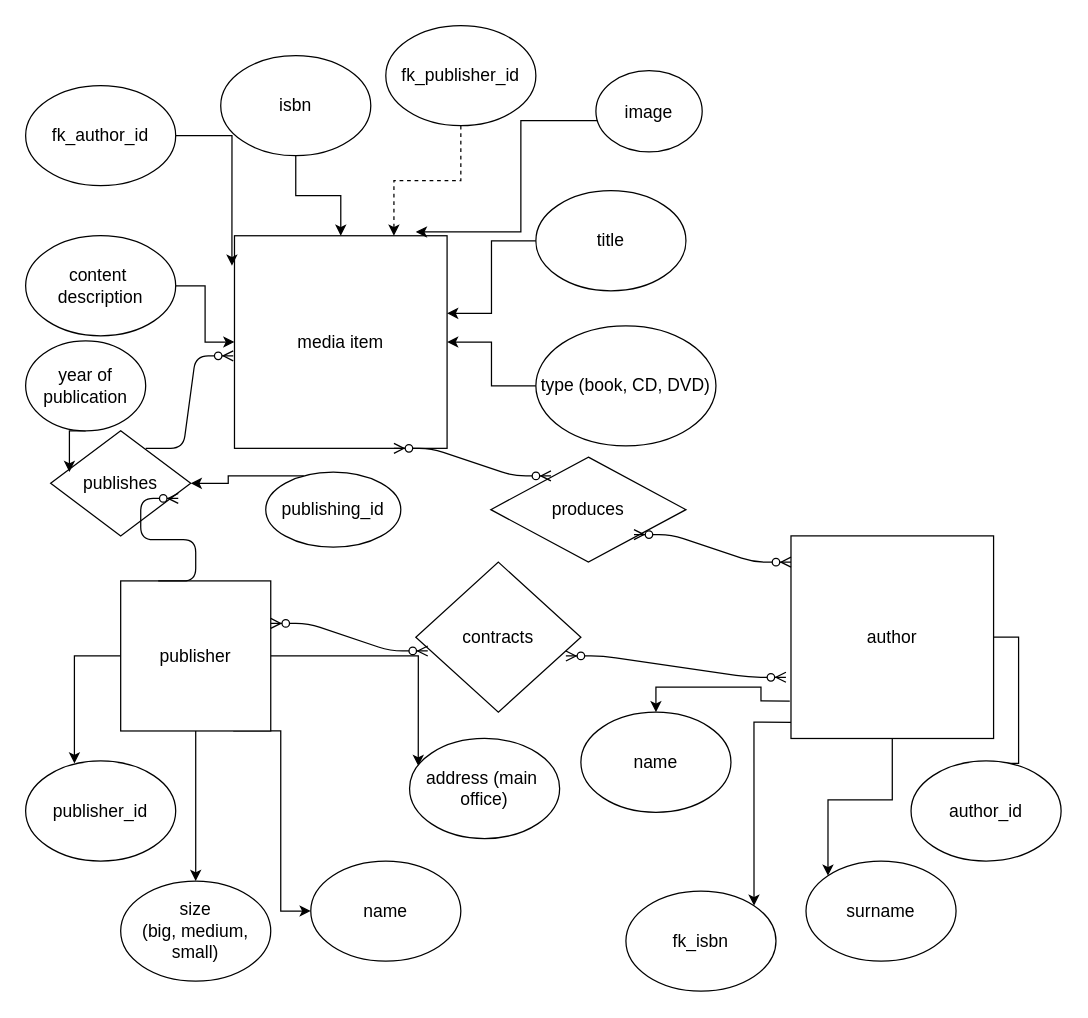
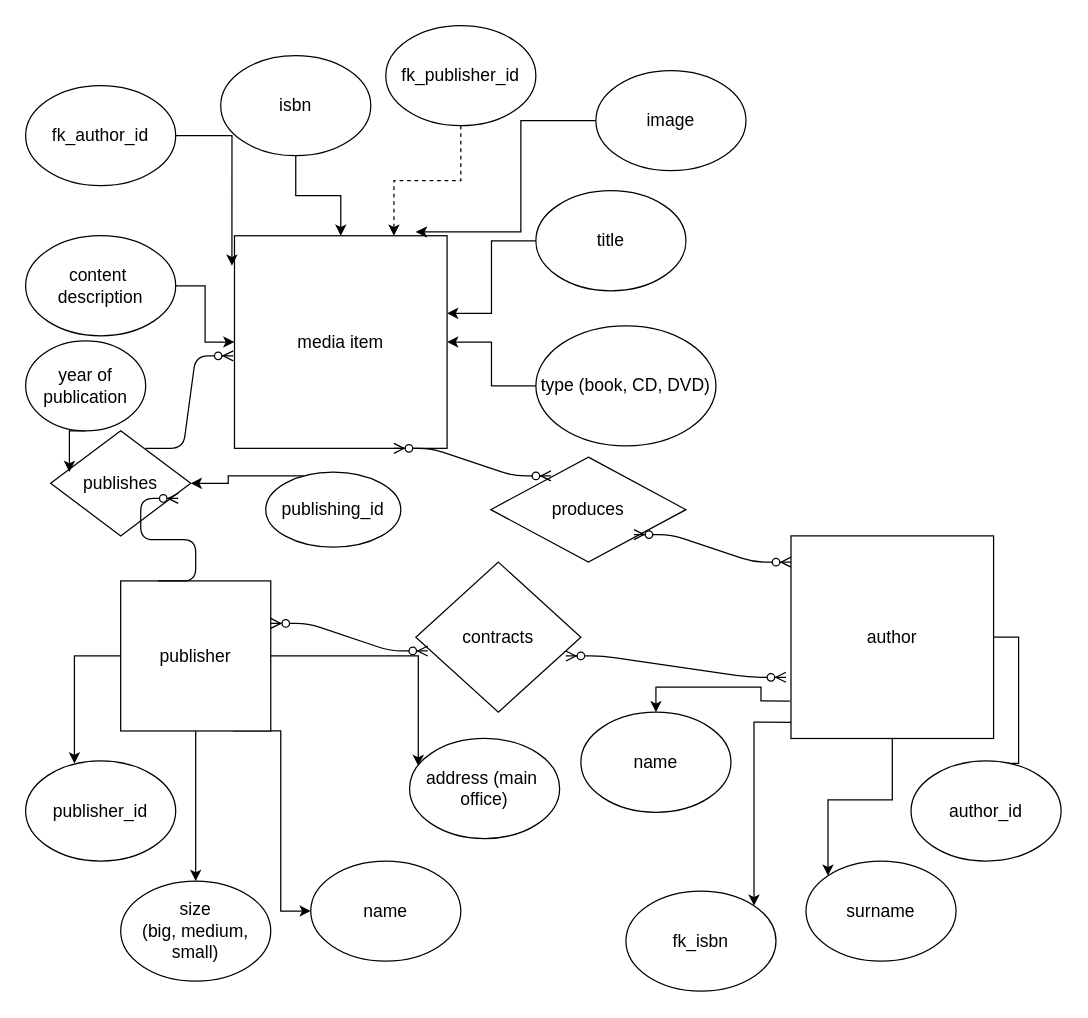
(649, 111) -> (671, 121)
